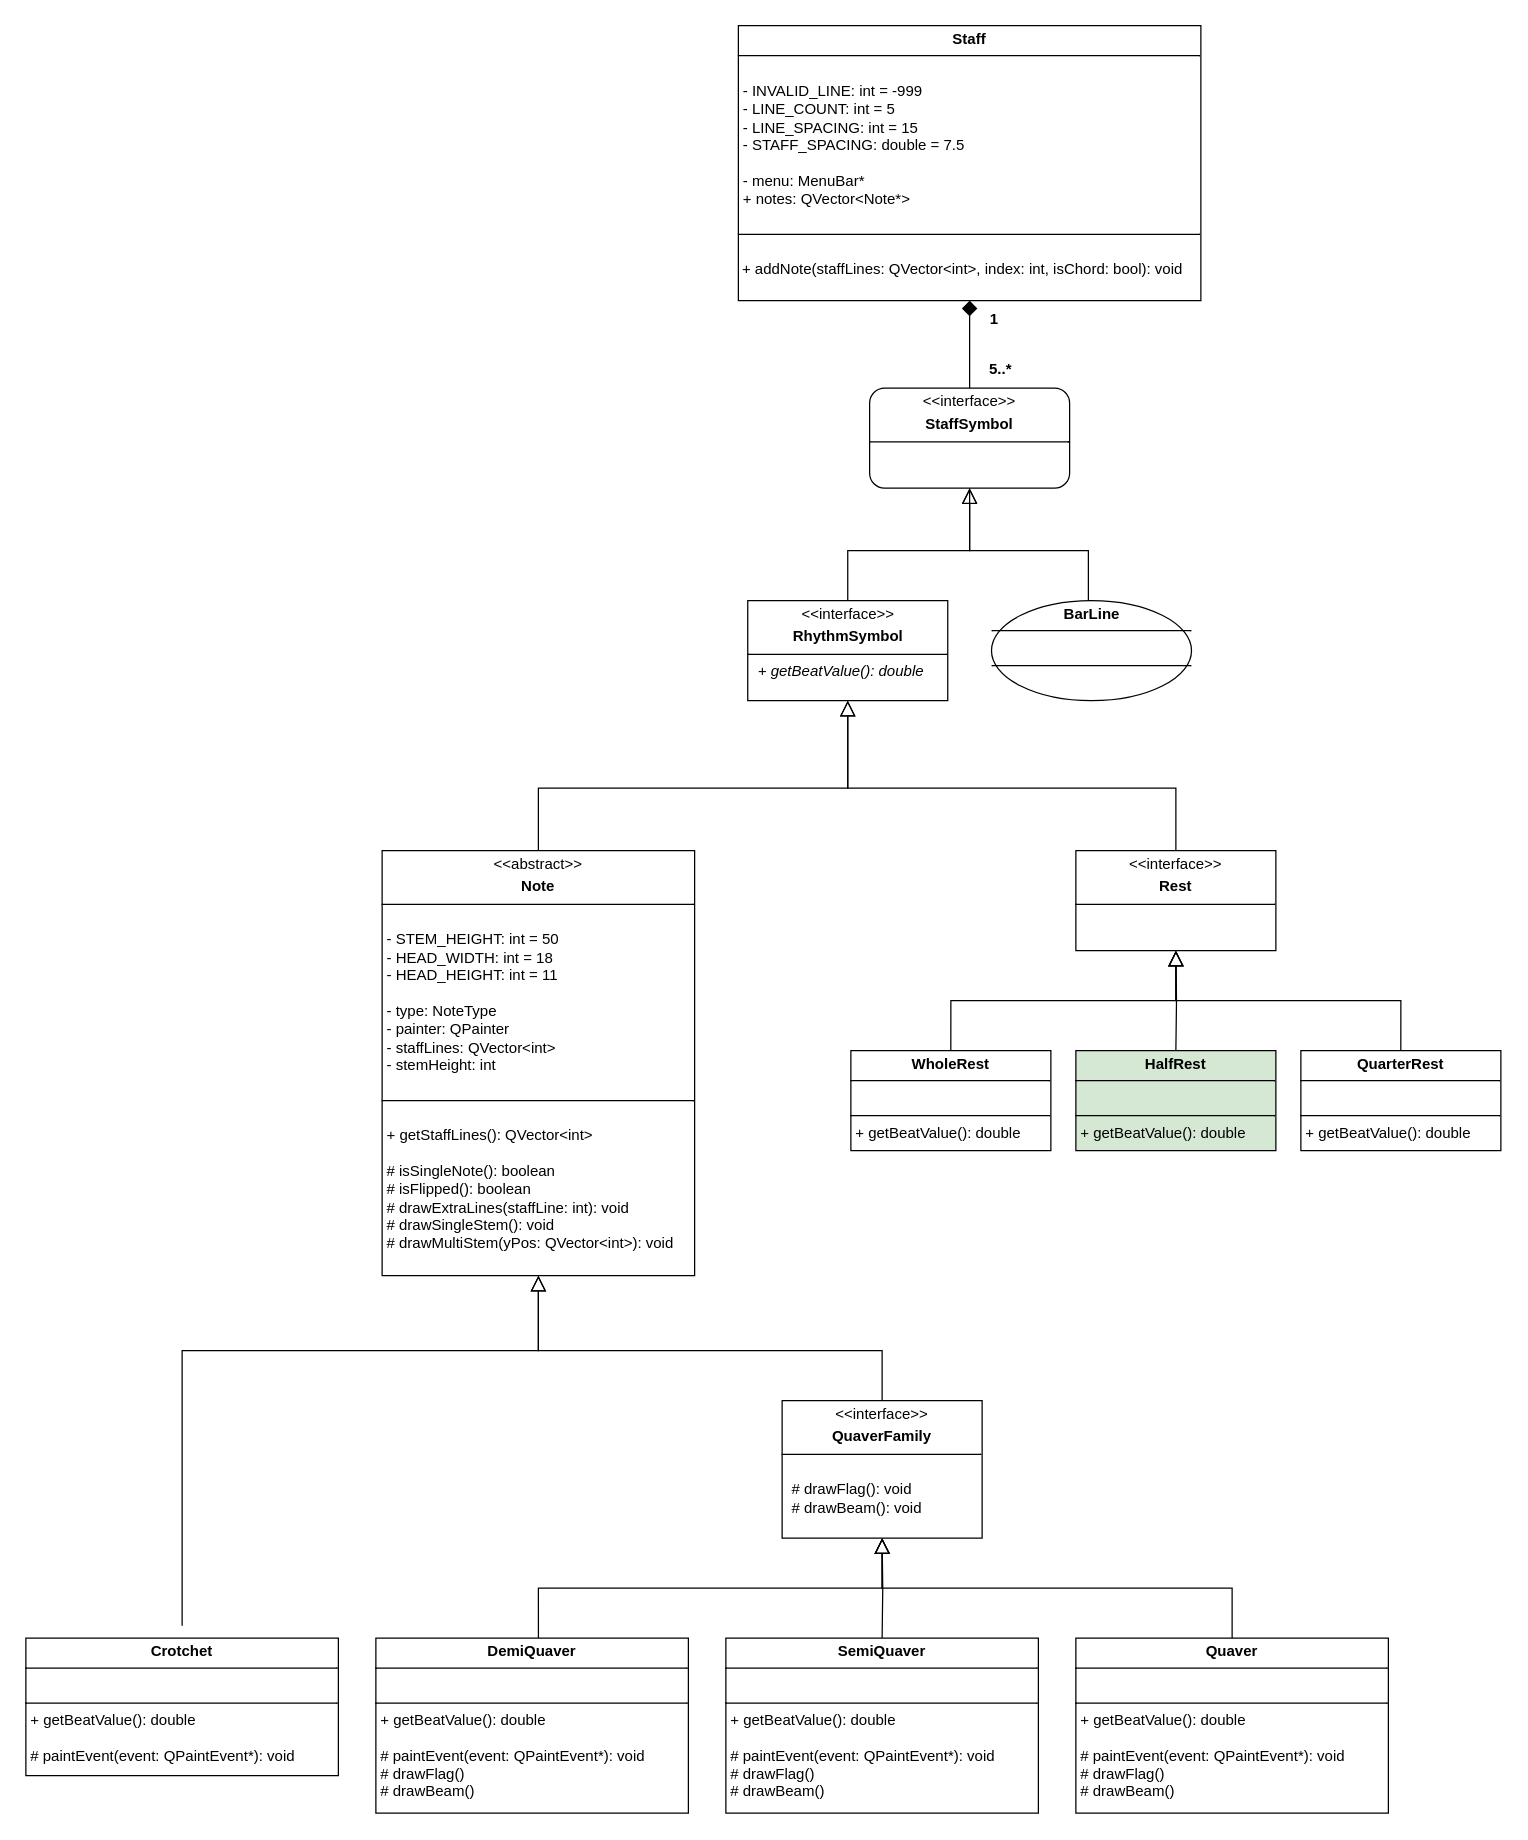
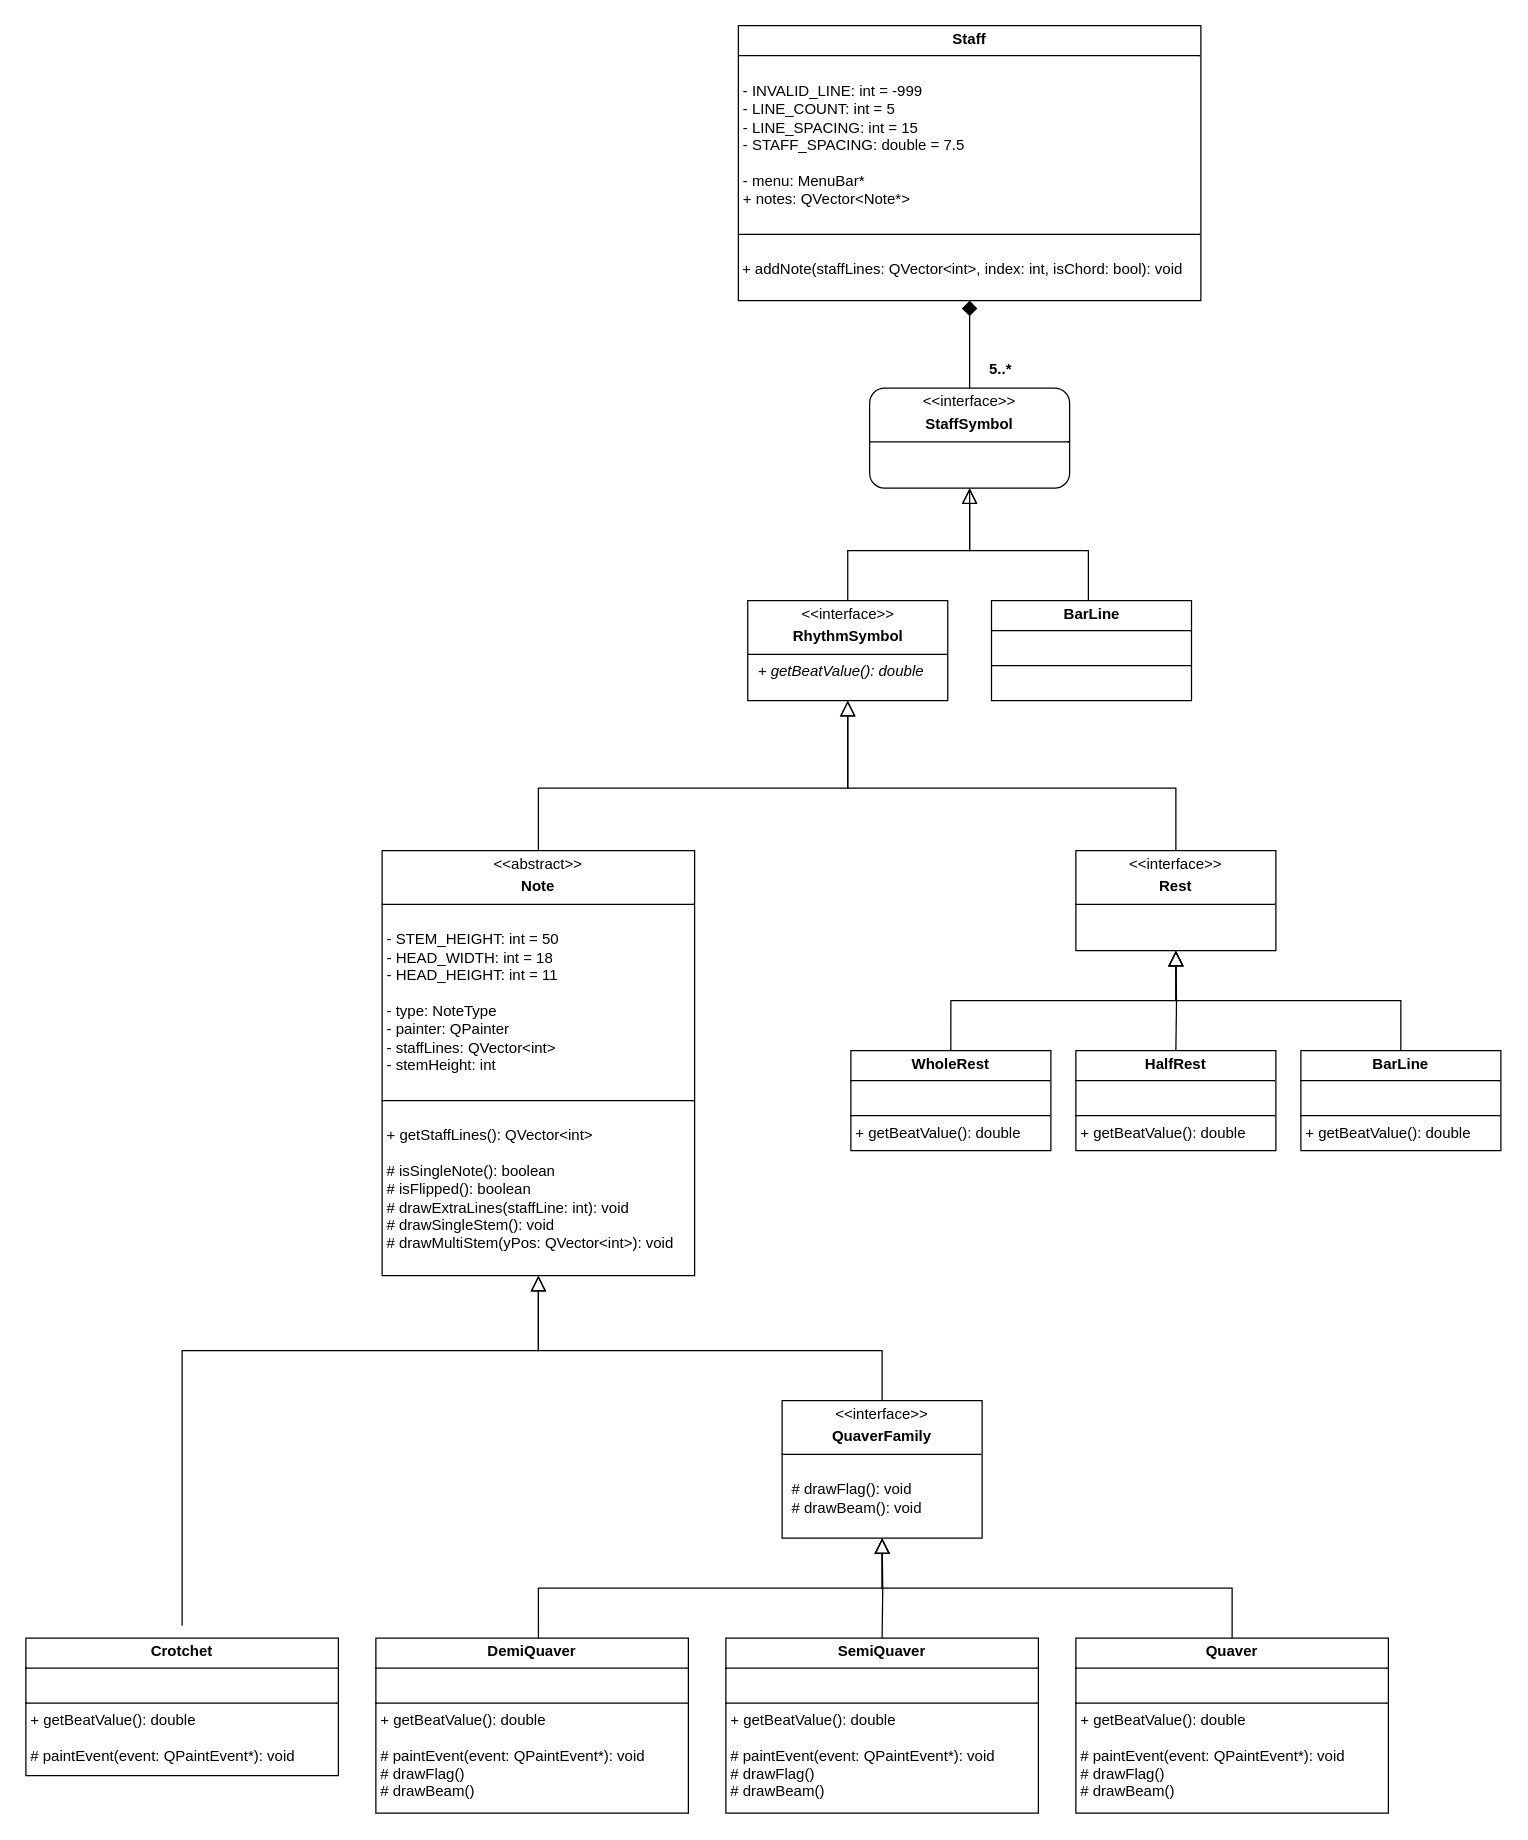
(994, 319) -> none
(1091, 651) -> (1091, 651)
(1392, 1069) -> (1392, 1069)
(1176, 1101) -> (1176, 1101)
